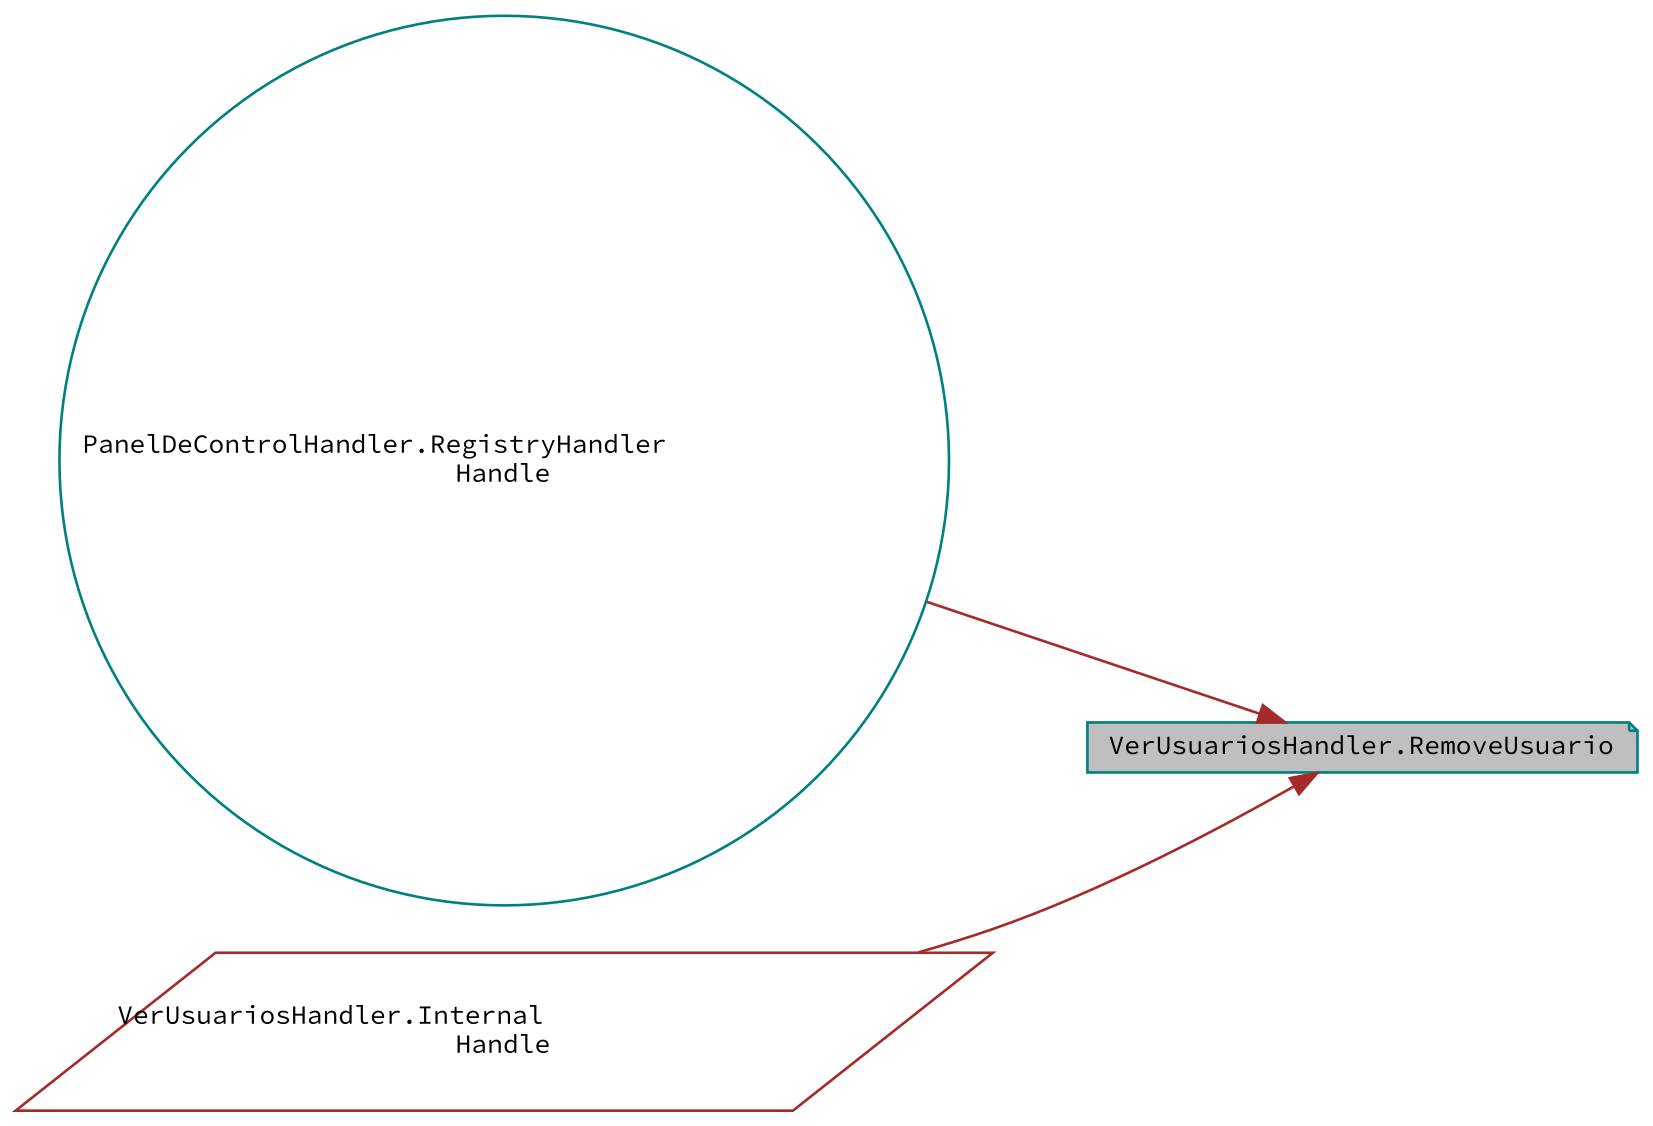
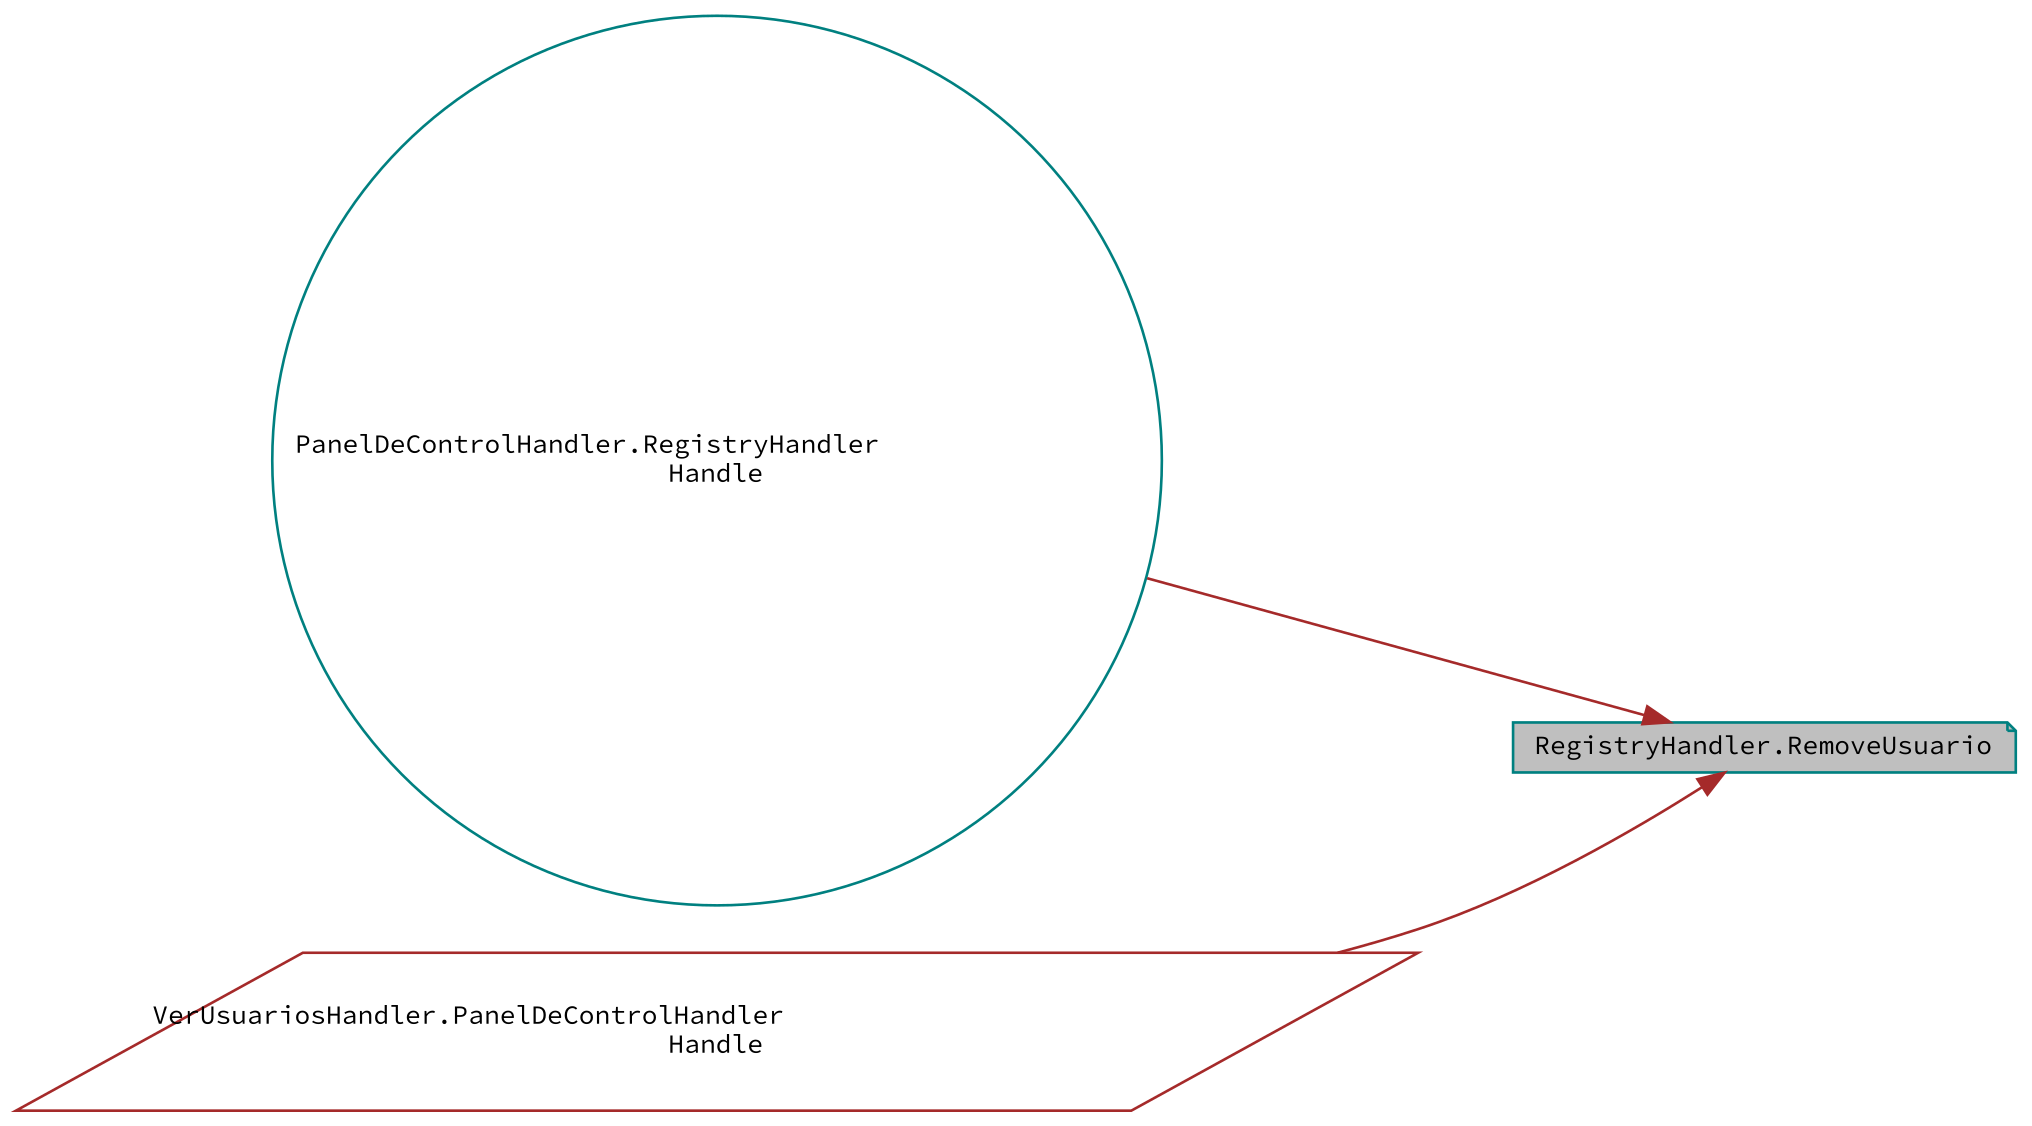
(1362, 747) -> (1764, 747)
(504, 1032) -> (717, 1032)
